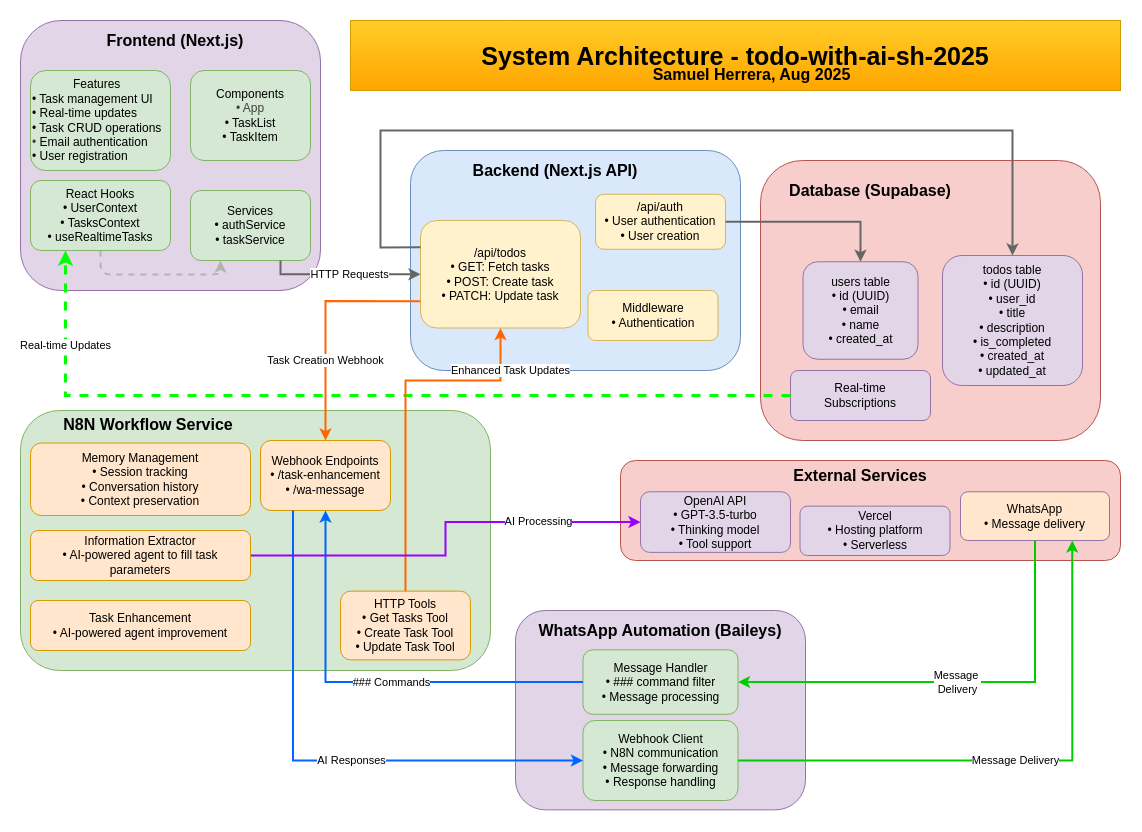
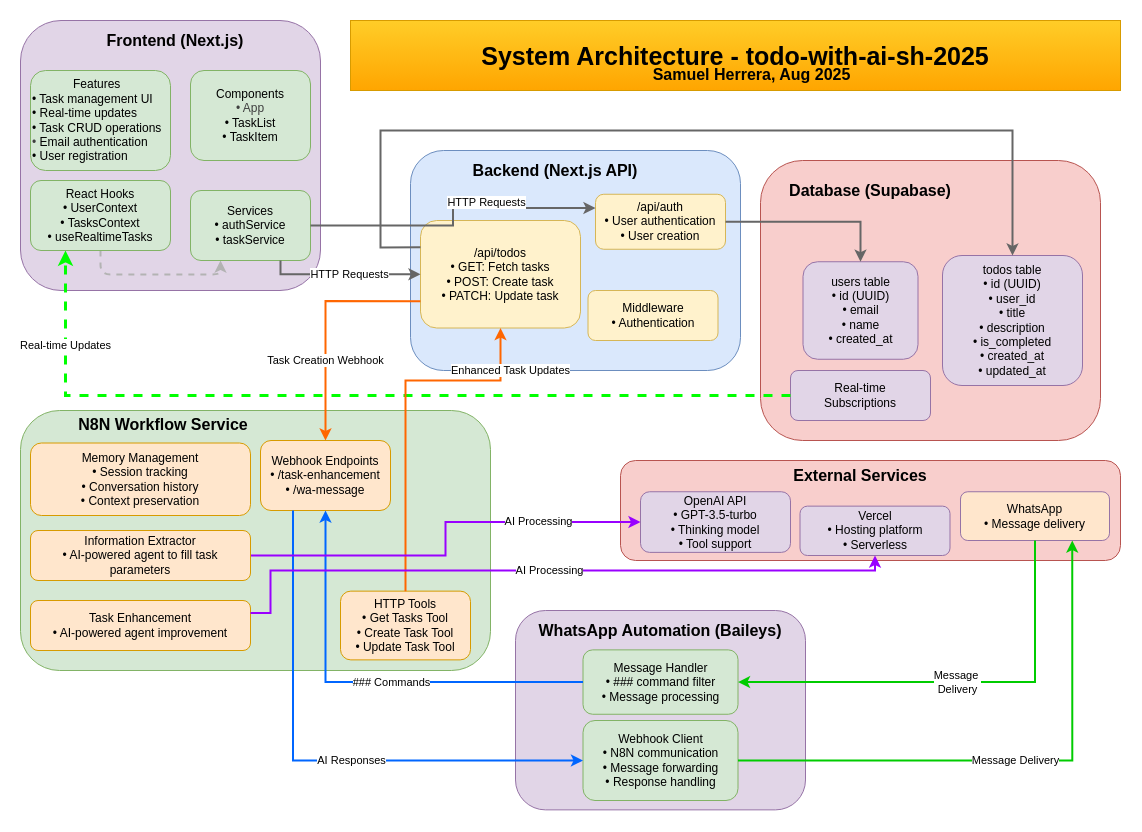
none -> (391, 226)
(149, 425) -> (164, 425)
none -> (545, 571)
